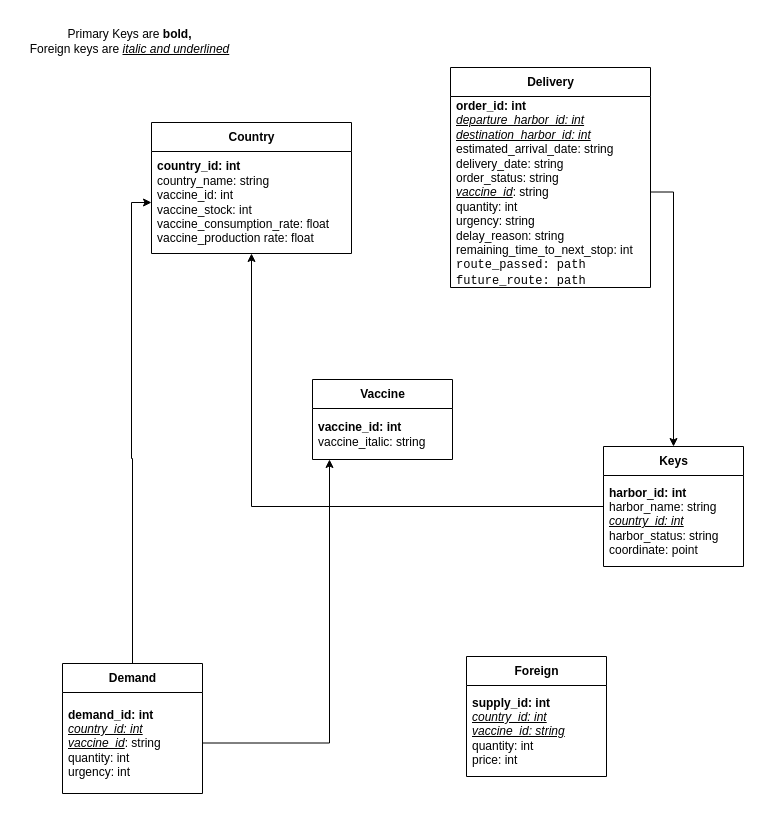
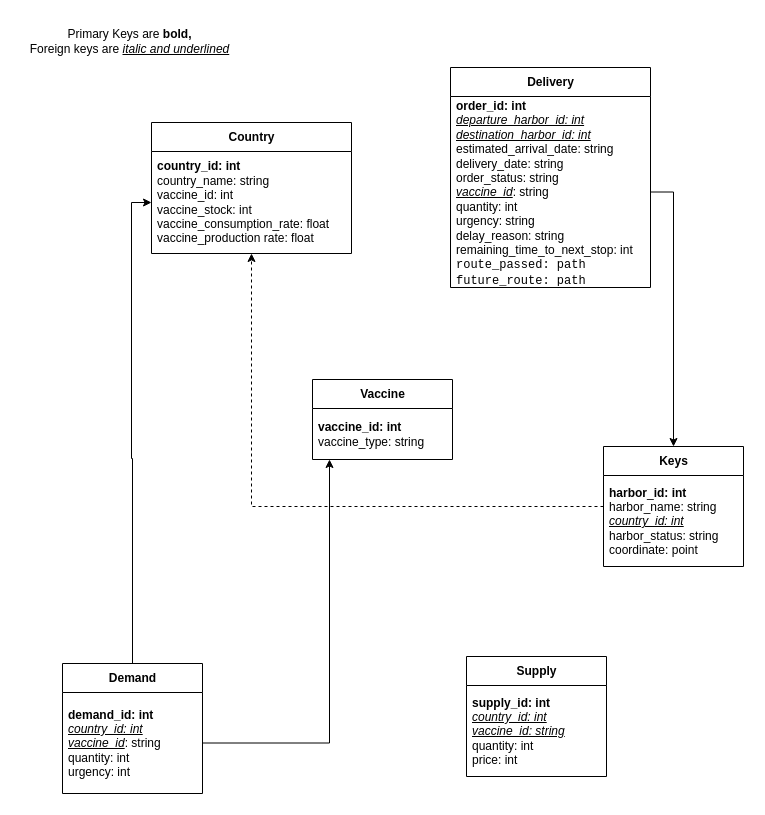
(382, 435) -> (379, 435)
(304, 507) -> (304, 507)
(537, 672) -> (537, 672)
